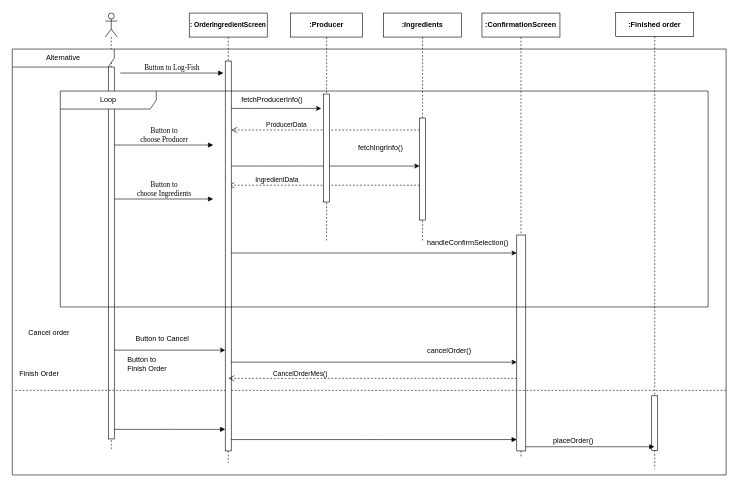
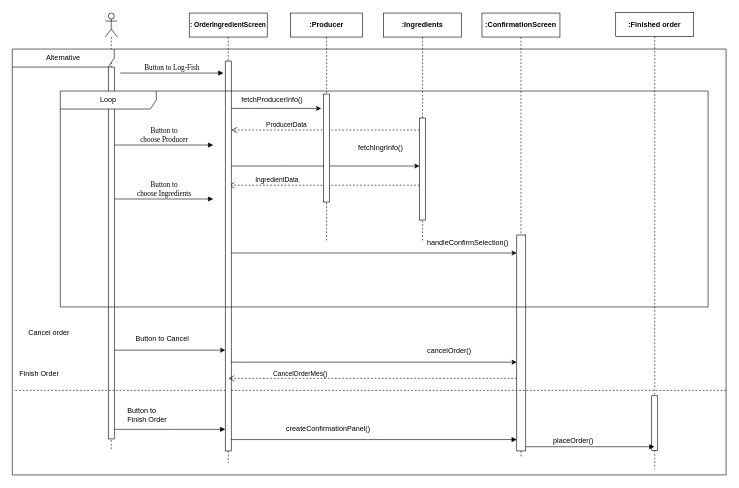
(153, 361) -> (153, 412)
none -> (329, 427)
